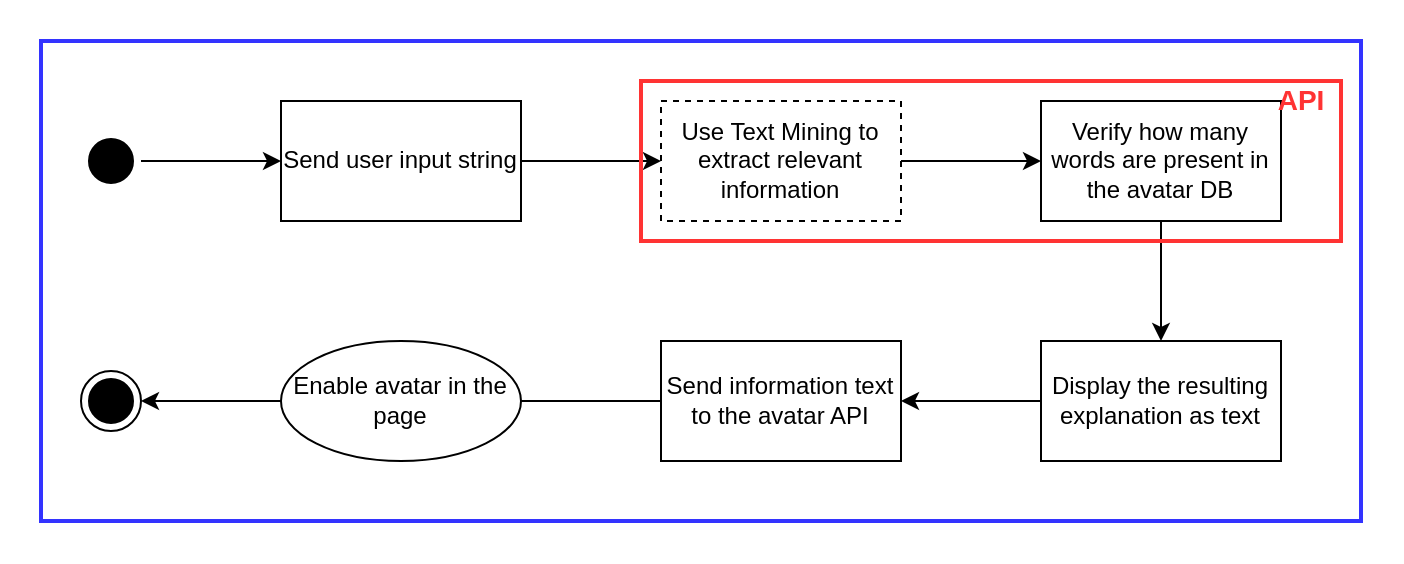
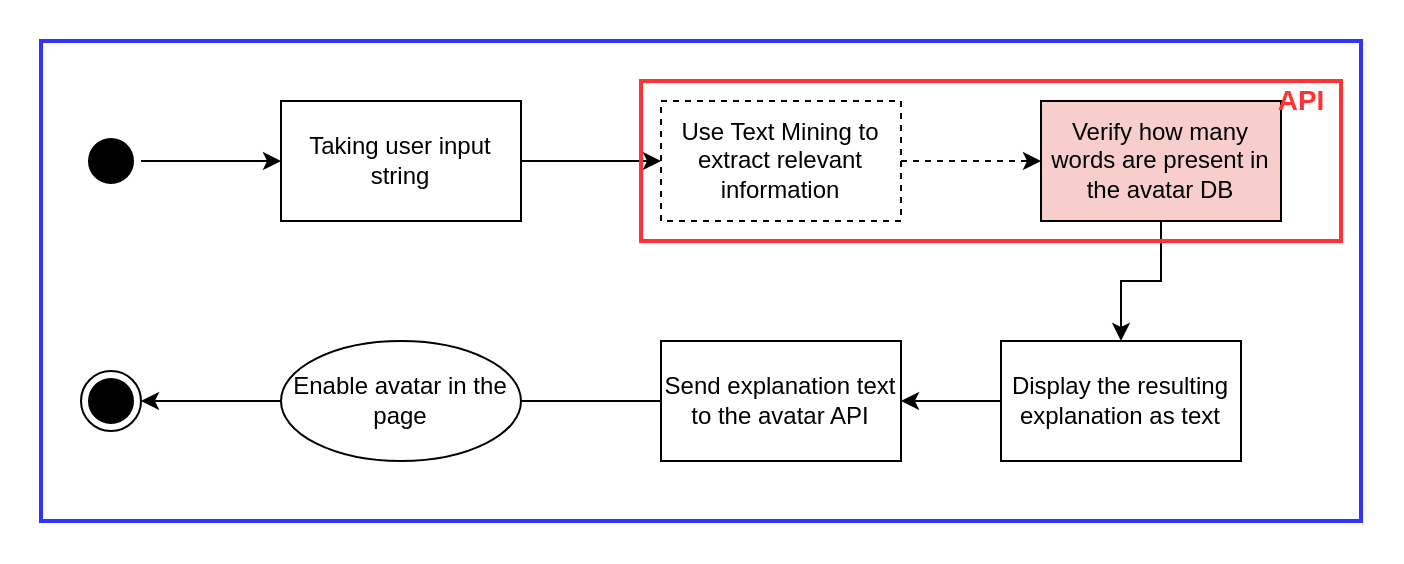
(401, 161) -> (401, 161)
(962, 161) -> (962, 161)
(1161, 161) -> (1161, 161)
(781, 401) -> (781, 401)
(1161, 401) -> (1121, 401)
